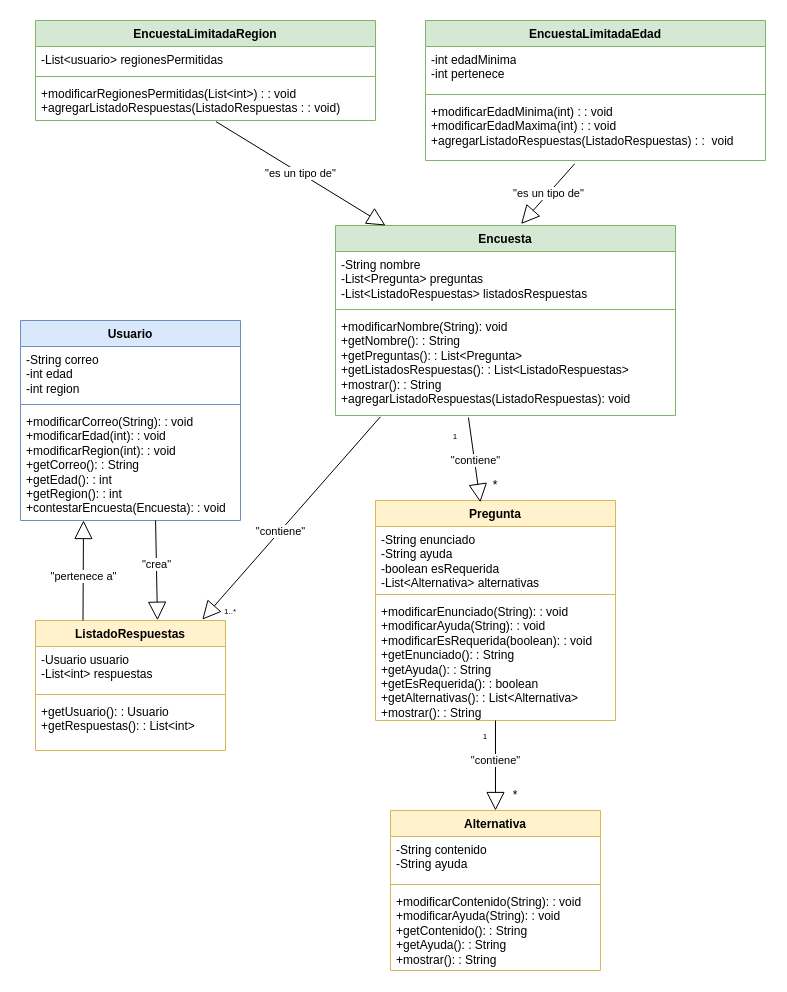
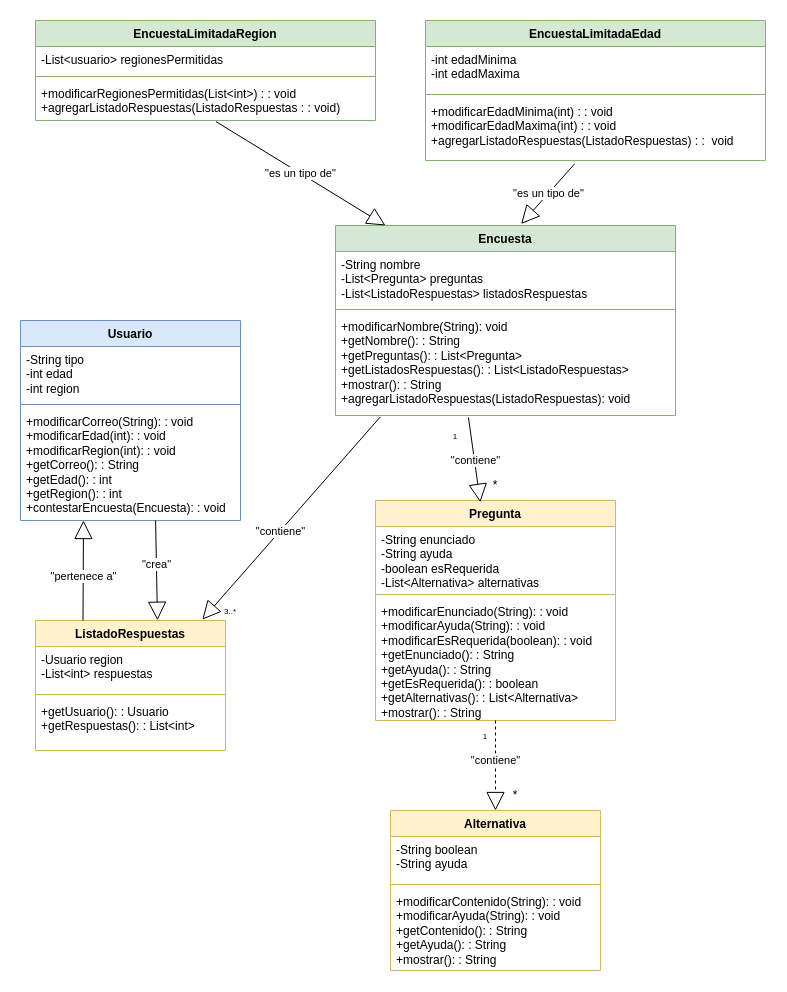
(476, 68) -> (477, 68)
(70, 375) -> (62, 375)
(231, 611) -> (231, 611)
(107, 668) -> (107, 668)
(496, 738) -> (496, 738)
(449, 858) -> (442, 858)
